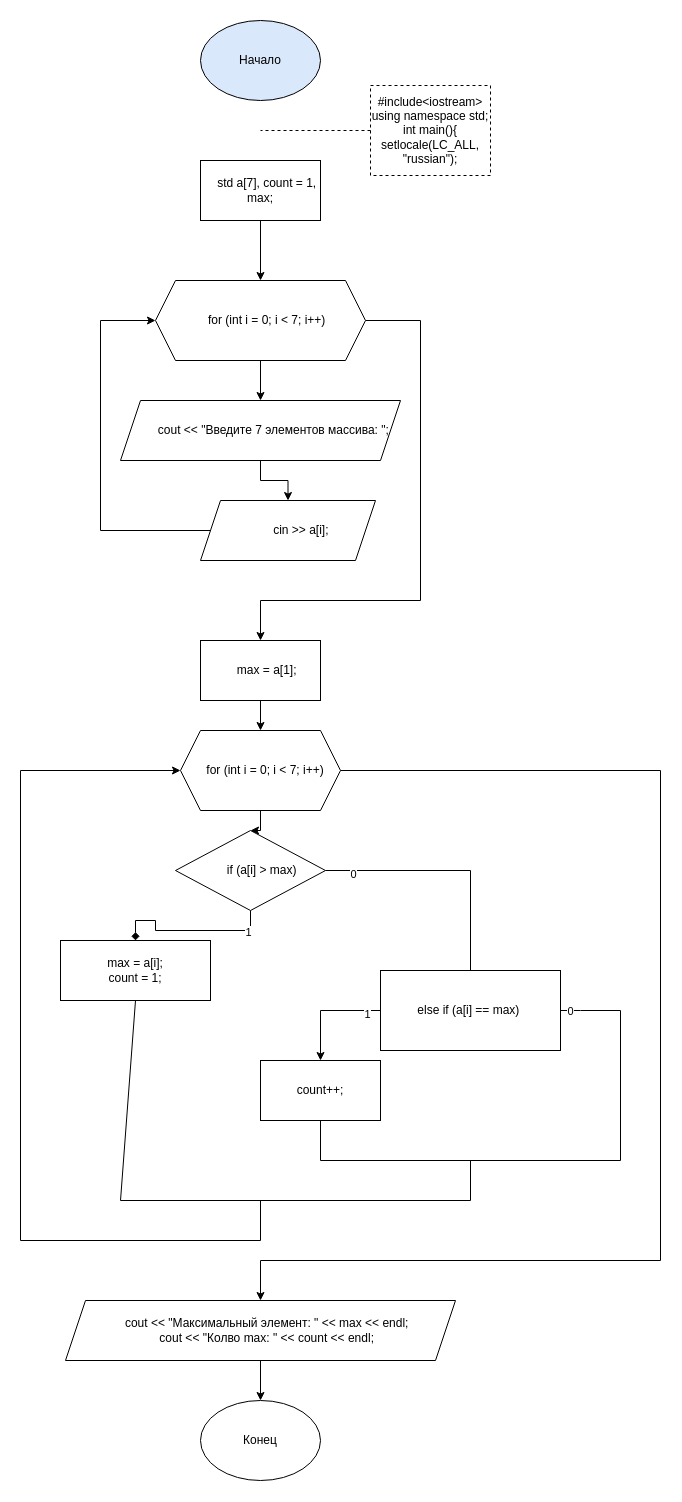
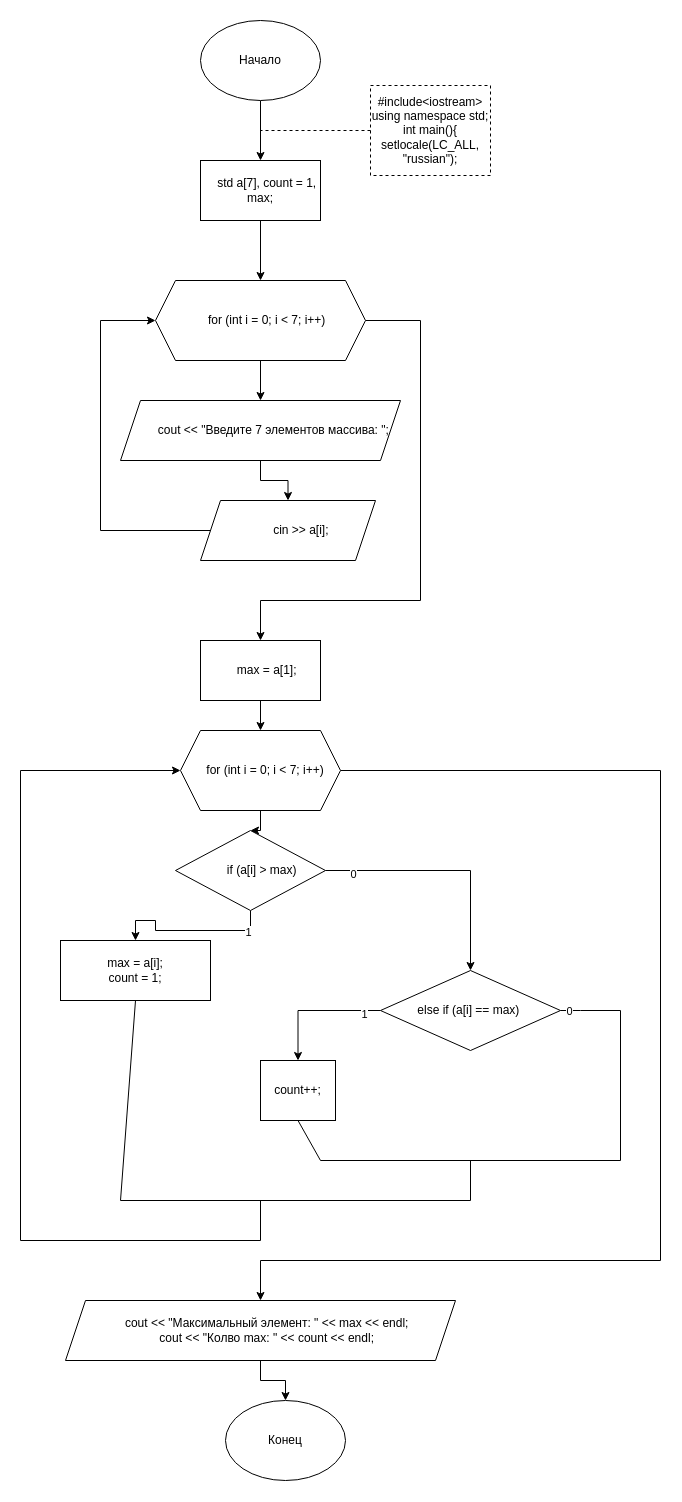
(261, 61) -> (261, 61)
none -> (261, 127)
(136, 931) -> (136, 932)
(471, 966) -> (471, 962)
(471, 1011) -> (471, 1011)
(321, 1091) -> (298, 1091)
(261, 1441) -> (286, 1441)
